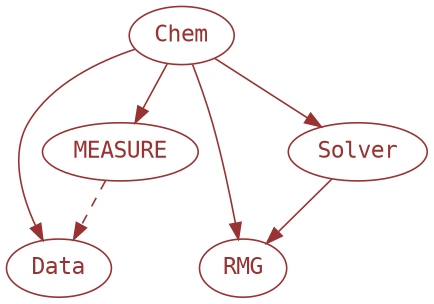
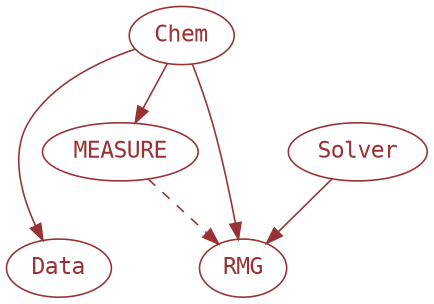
(261, 88) -> none
(94, 203) -> (177, 206)
